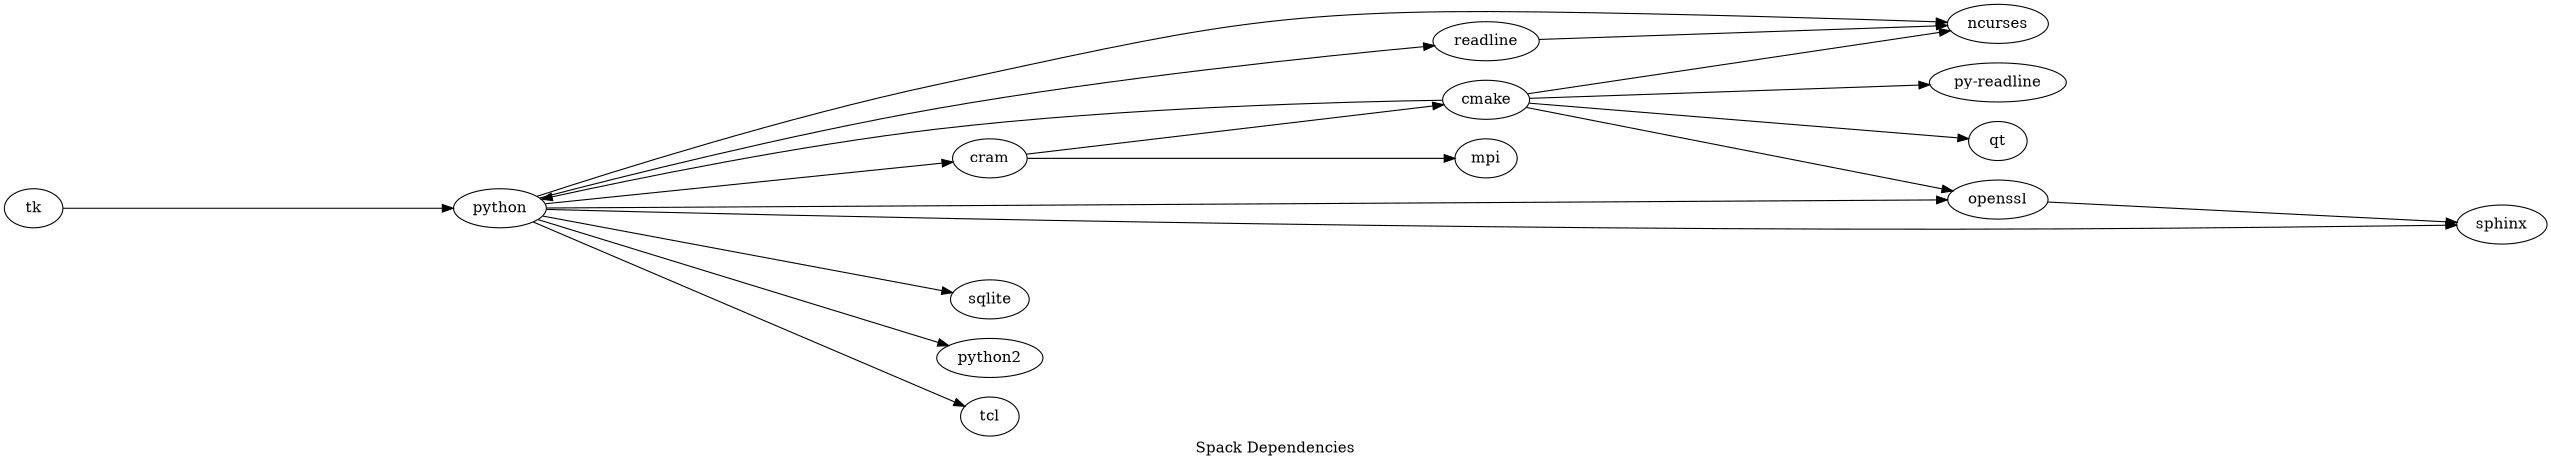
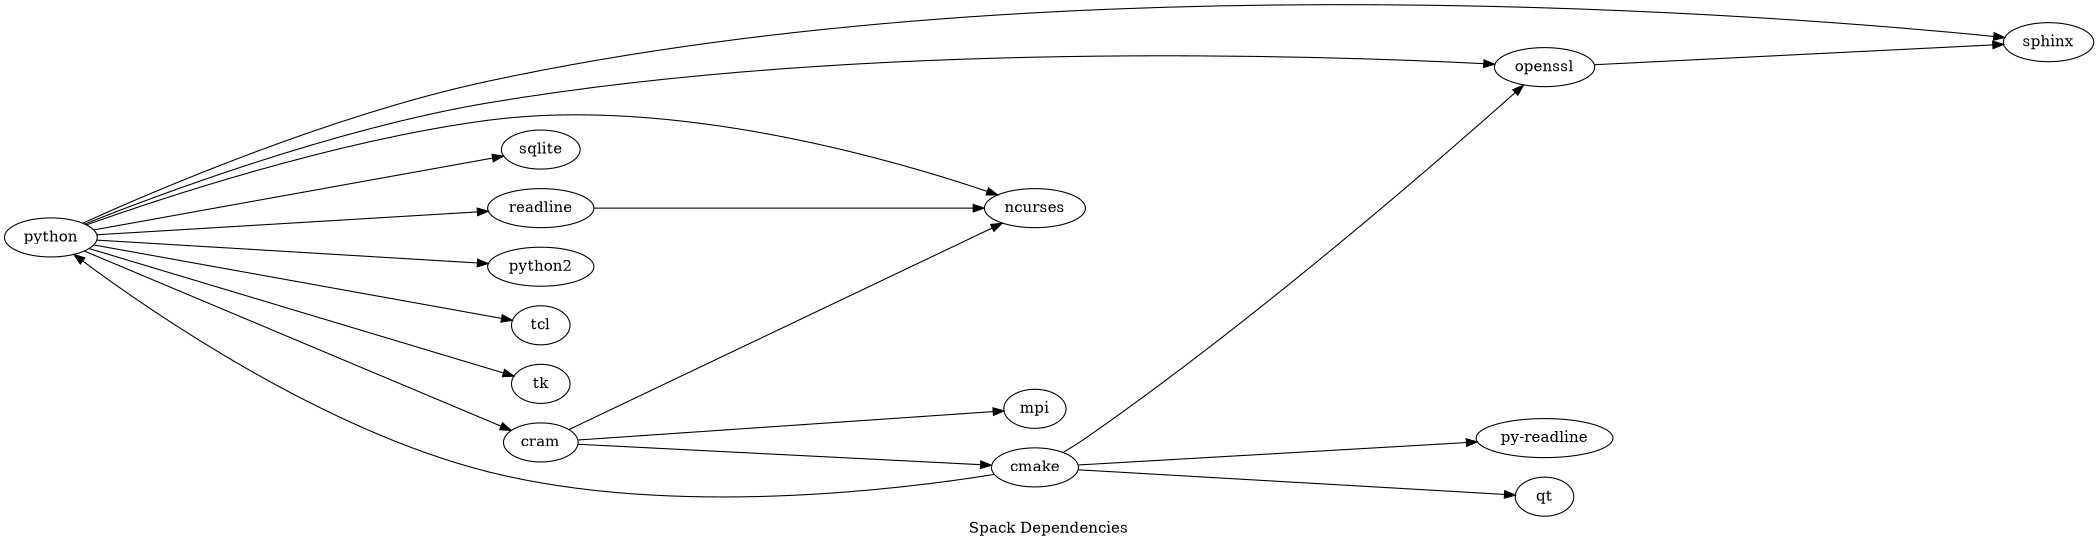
(1734, 63) -> (781, 329)
(253, 208) -> (296, 311)
